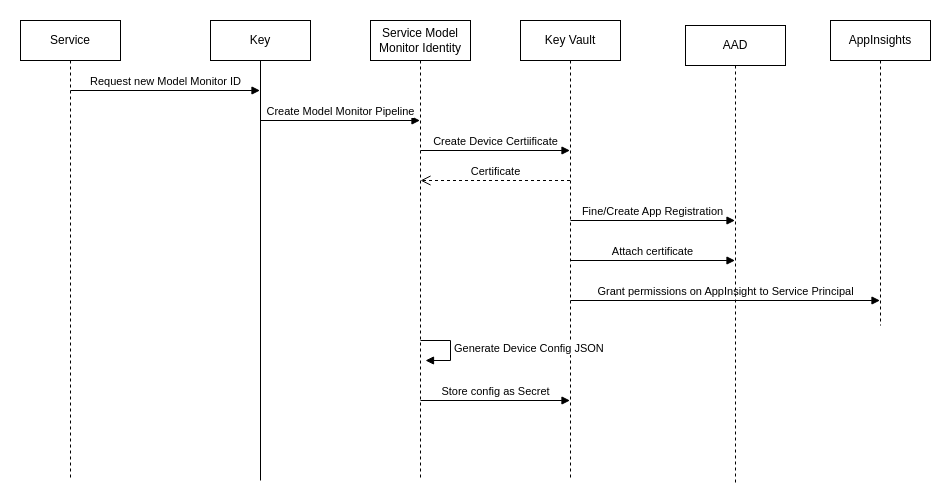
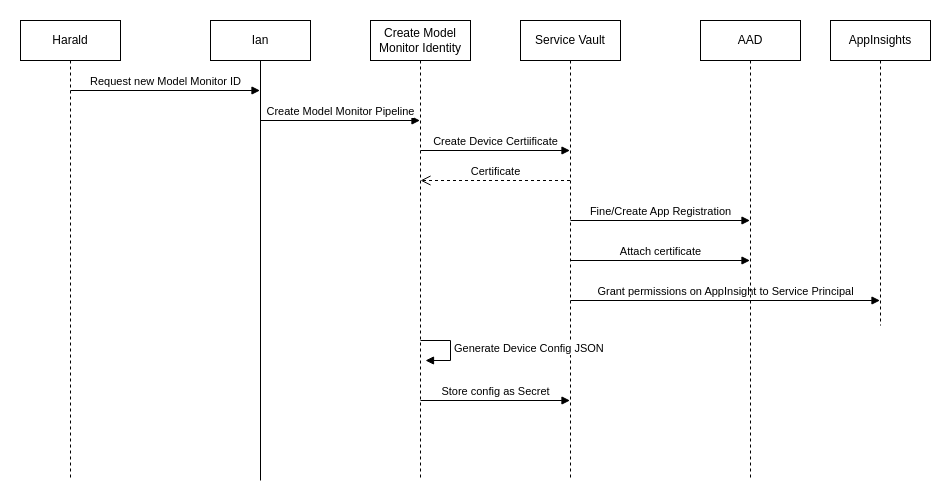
(71, 41) -> (71, 41)
(261, 41) -> (261, 41)
(421, 41) -> (421, 41)
(571, 41) -> (571, 41)
(736, 256) -> (751, 251)
